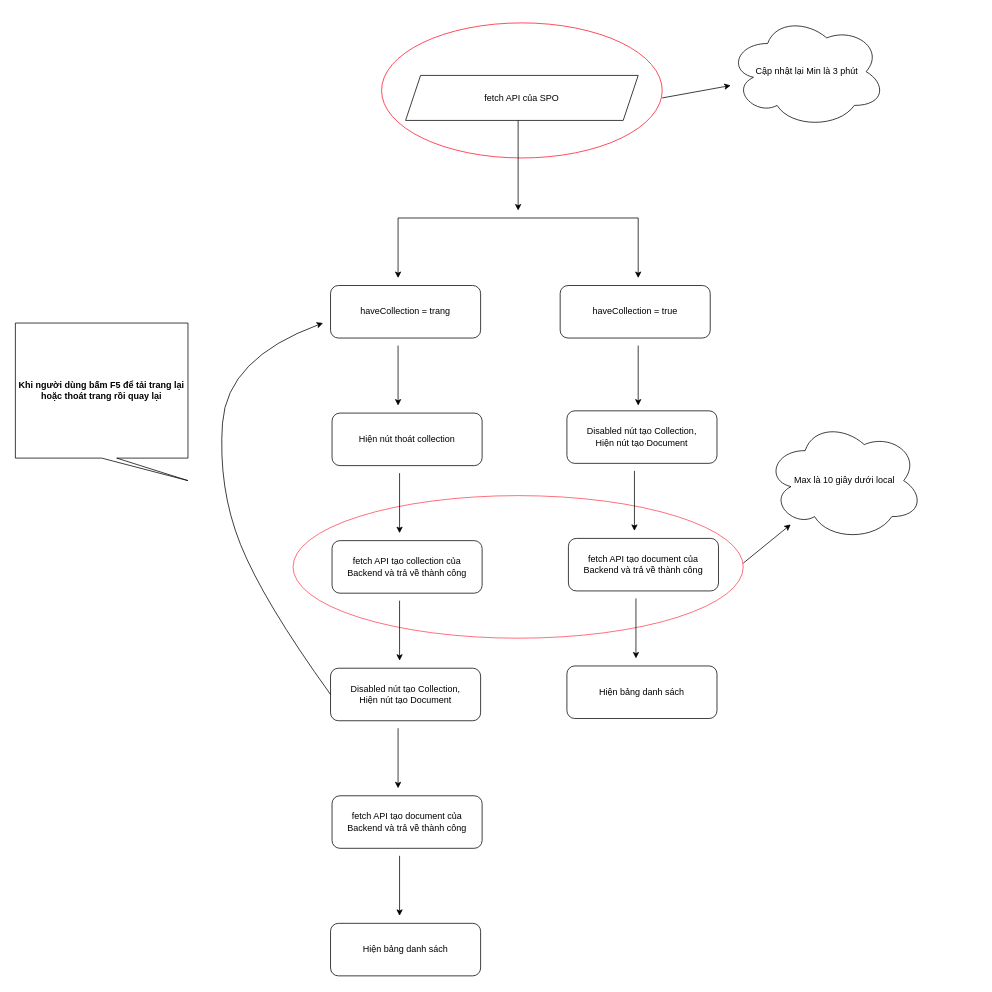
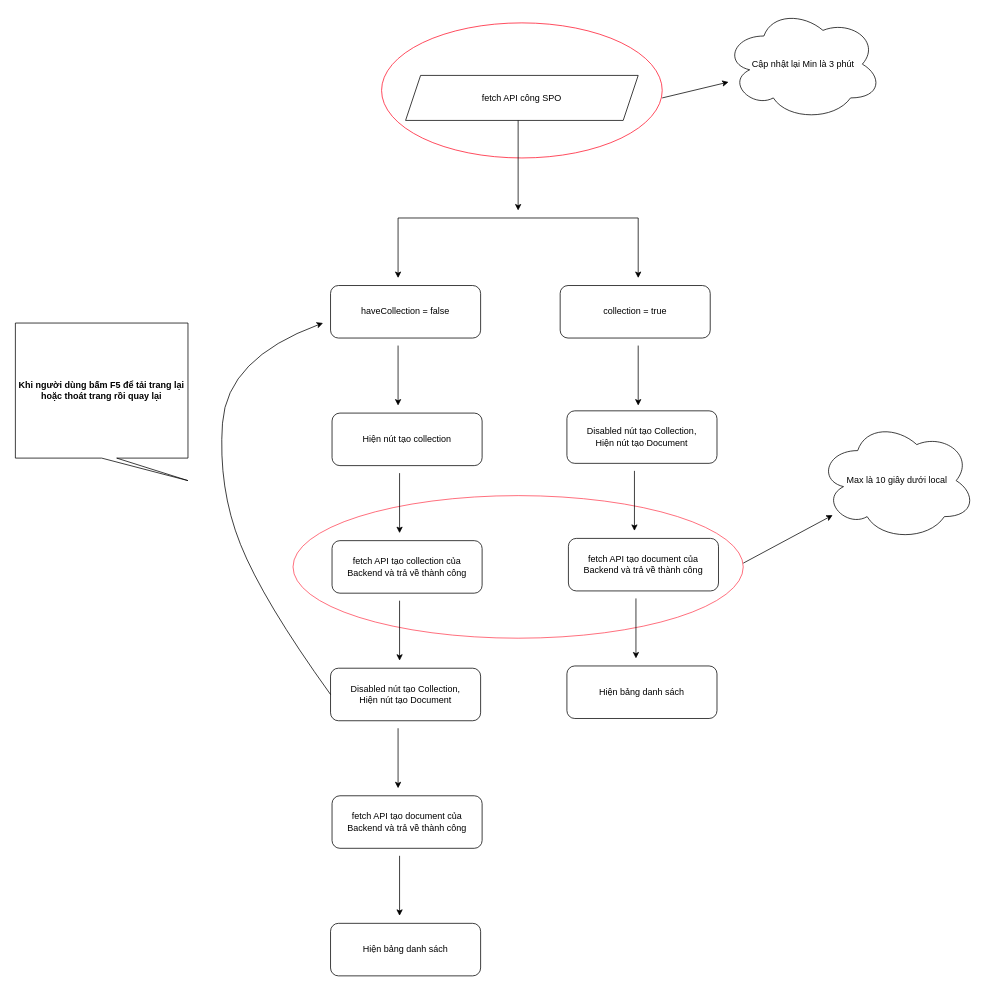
(807, 72) -> (803, 64)
(522, 98) -> (522, 98)
(405, 312) -> (405, 312)
(635, 312) -> (635, 312)
(407, 439) -> (407, 439)
(844, 480) -> (897, 480)
